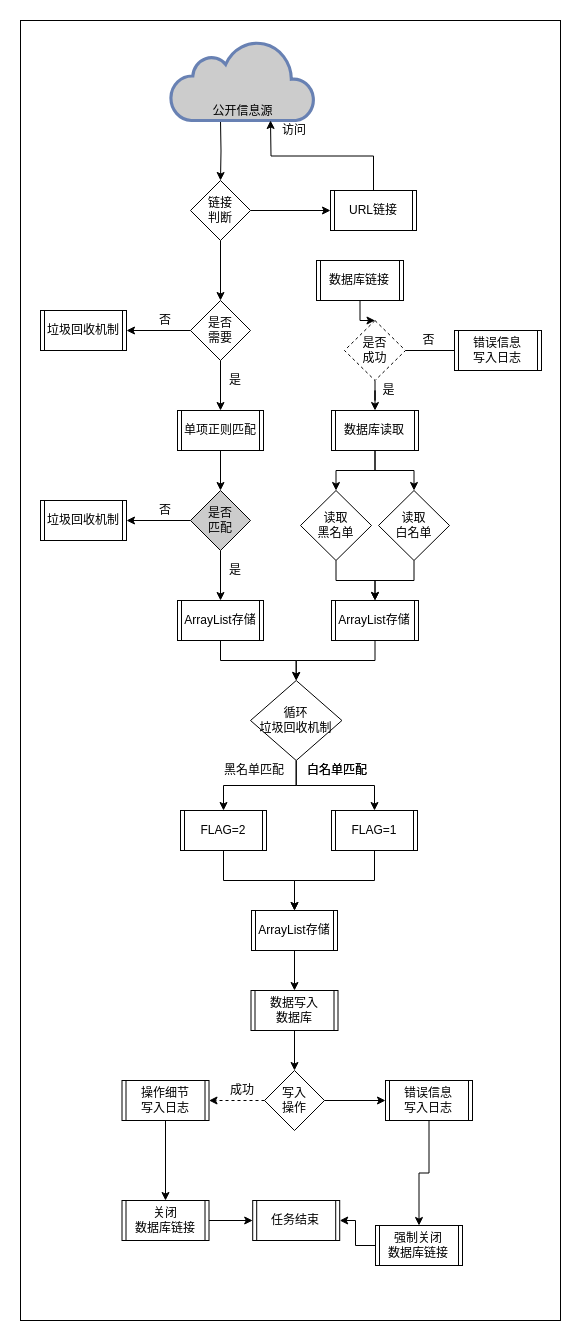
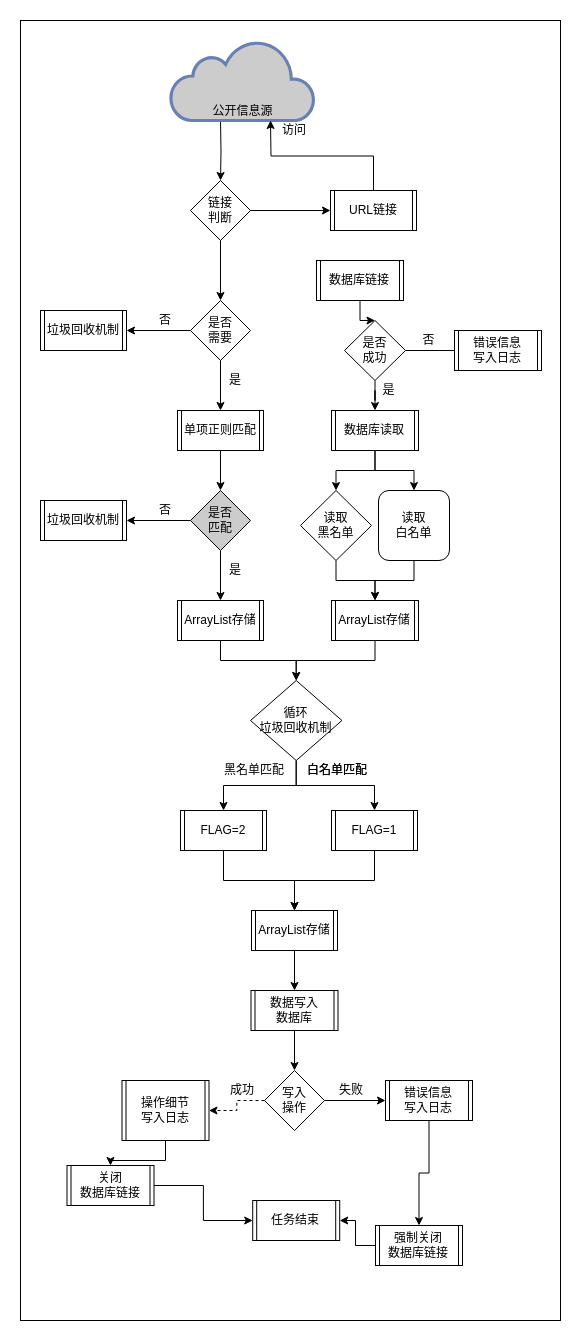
(375, 351) -> (375, 351)
(414, 526) -> (414, 526)
none -> (352, 1091)
(166, 1101) -> (166, 1111)
(166, 1221) -> (111, 1186)
